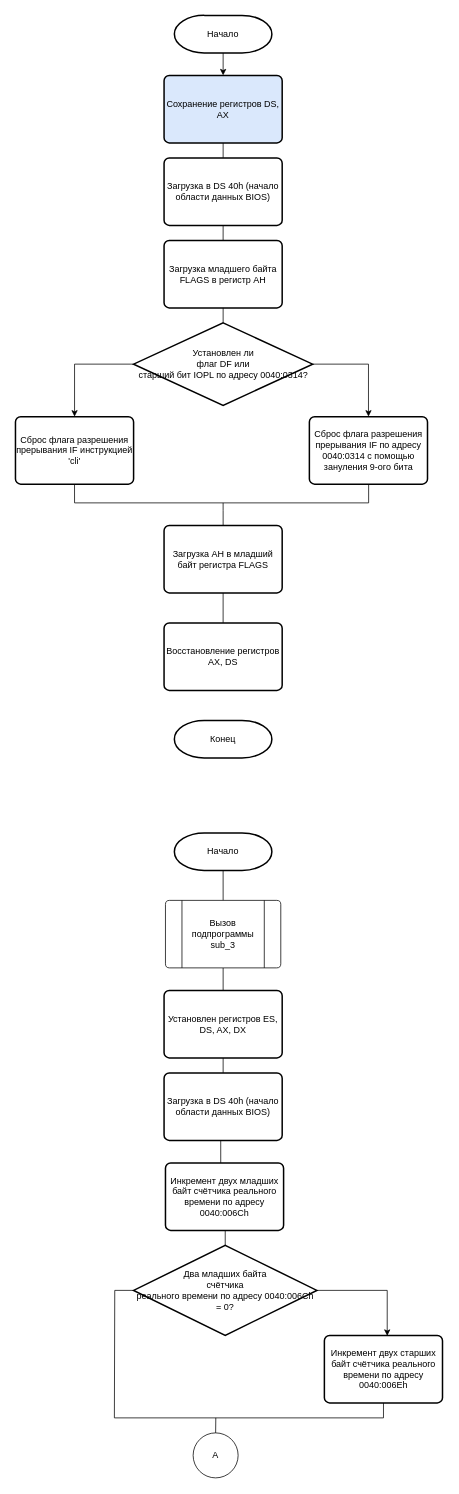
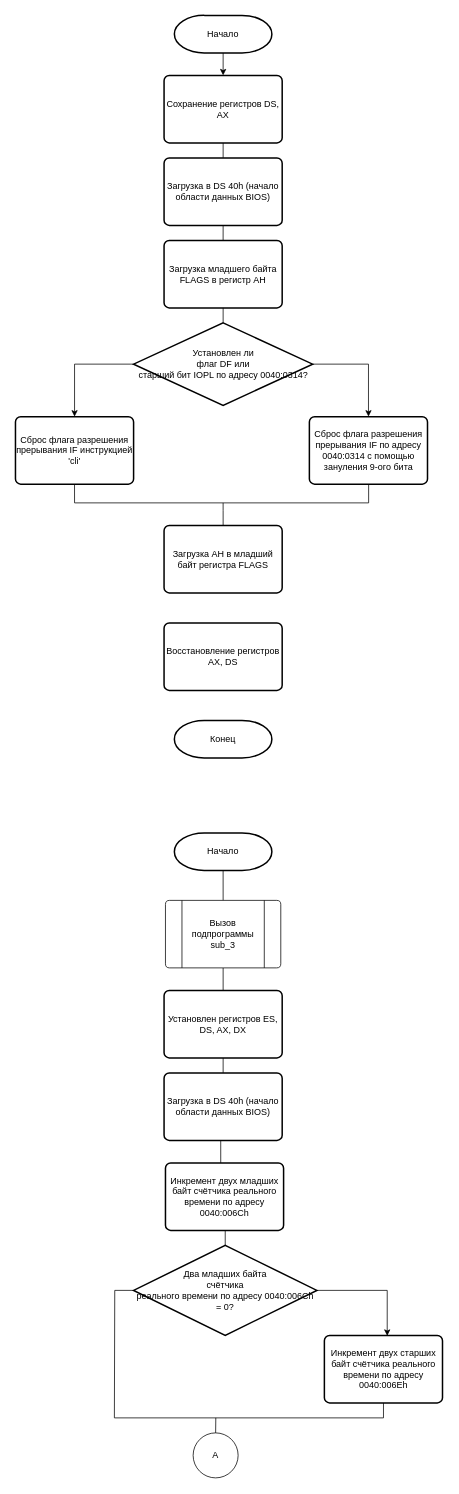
(223, 109) -> (223, 109)
(223, 608) -> none
